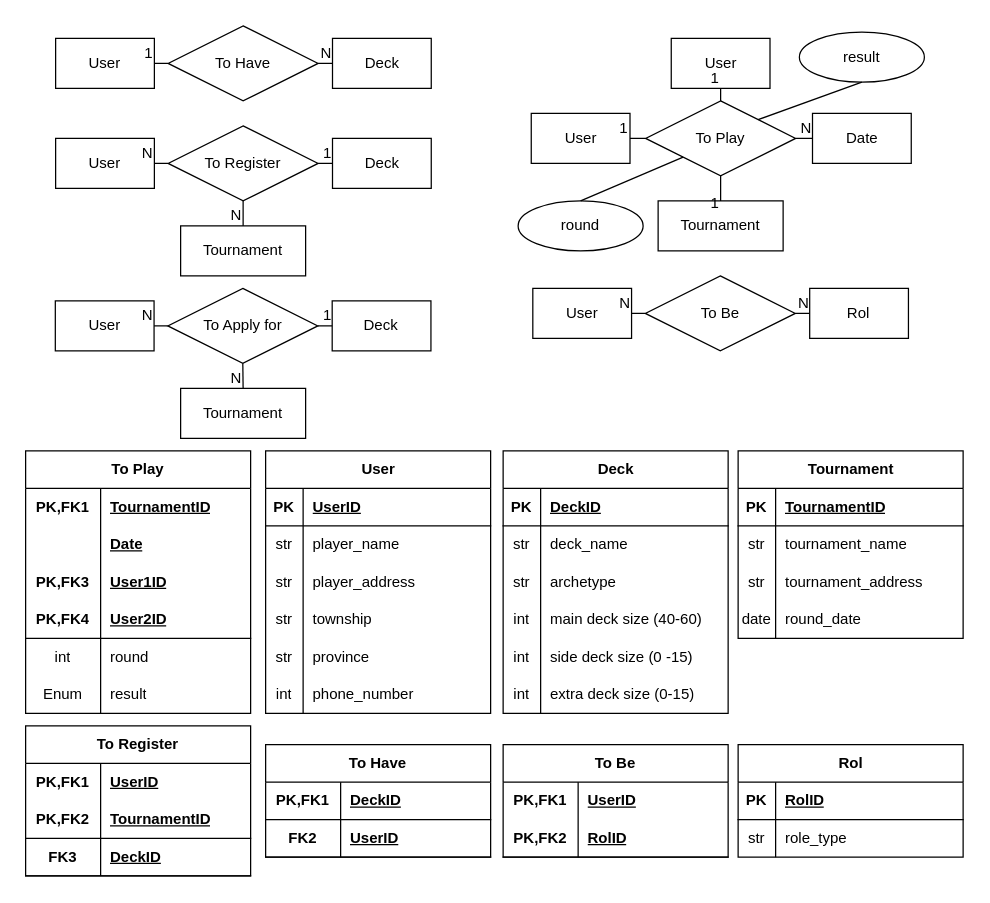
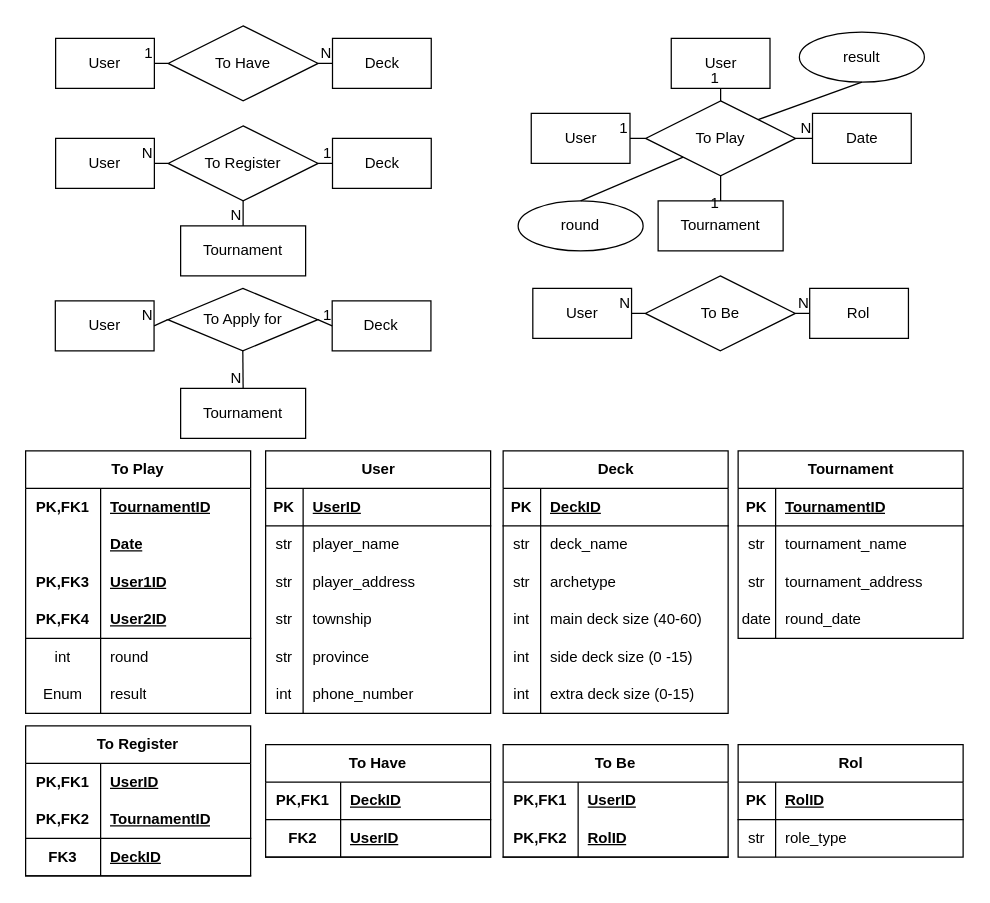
(243, 326) -> (243, 319)
